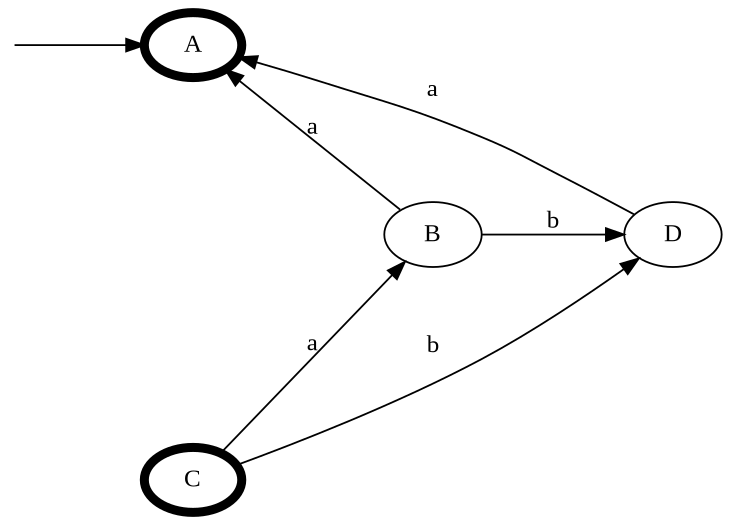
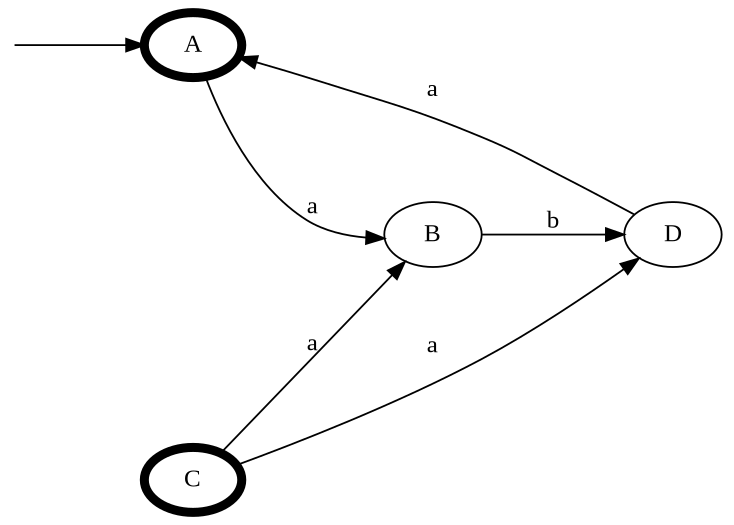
(320, 145) -> (264, 182)
(433, 345) -> (433, 345)
